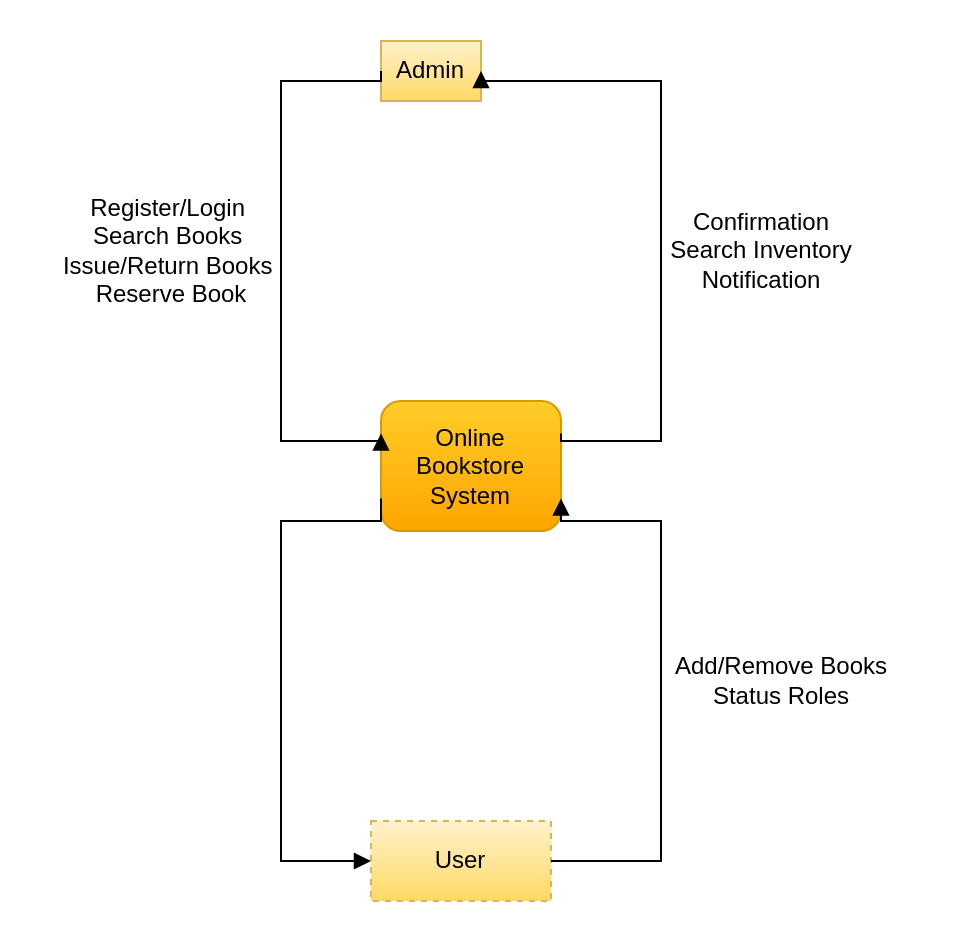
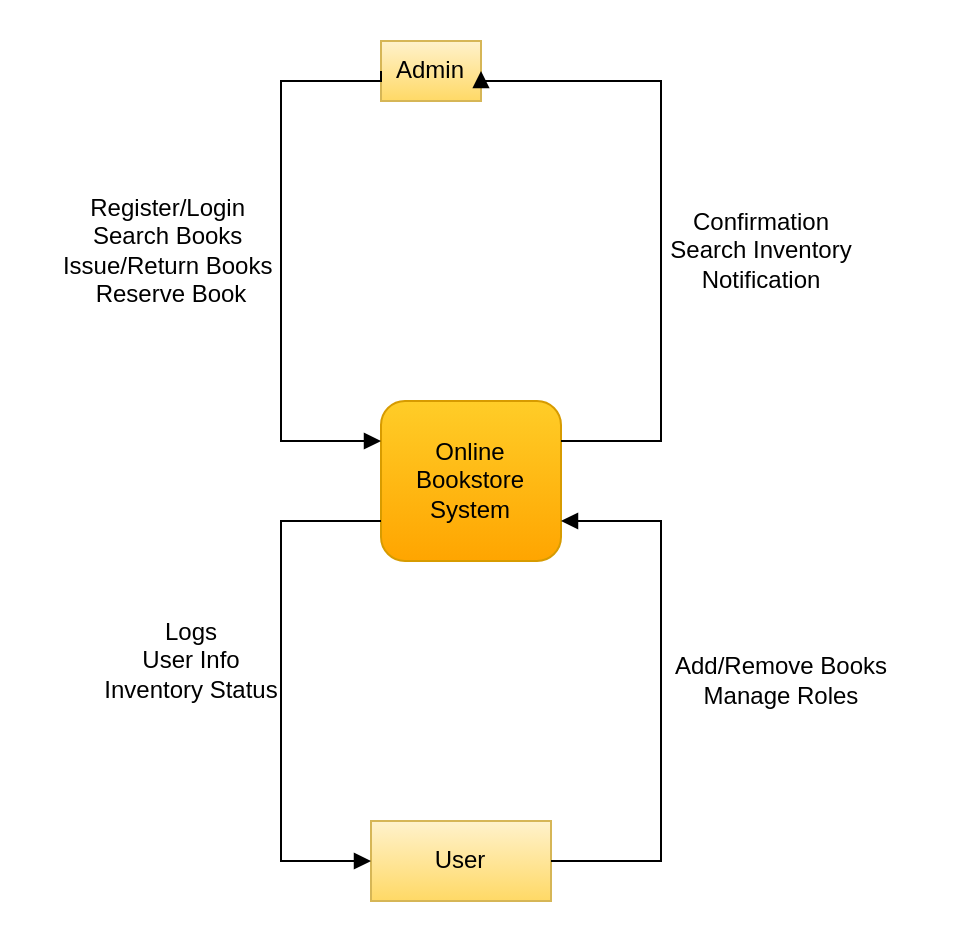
(471, 466) -> (471, 481)
none -> (191, 661)
(782, 681) -> (782, 681)
(461, 861) -> (461, 861)
